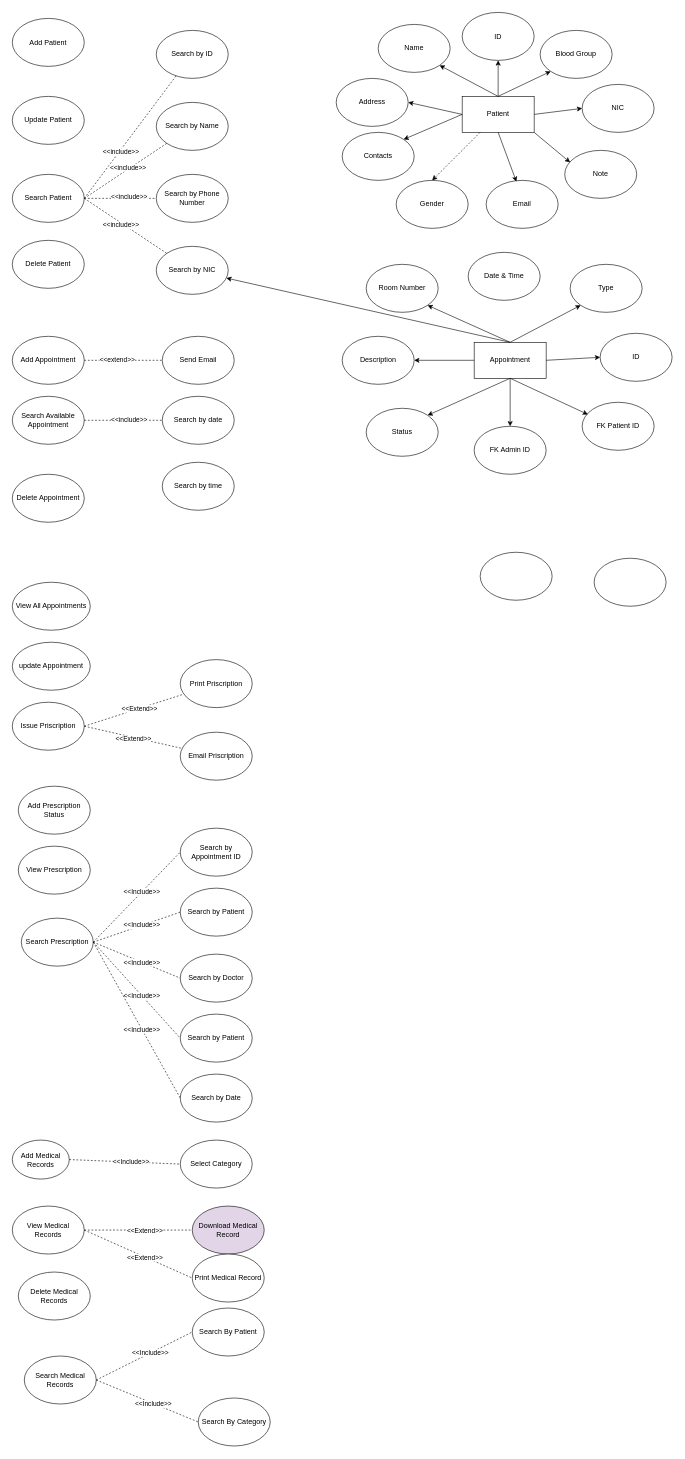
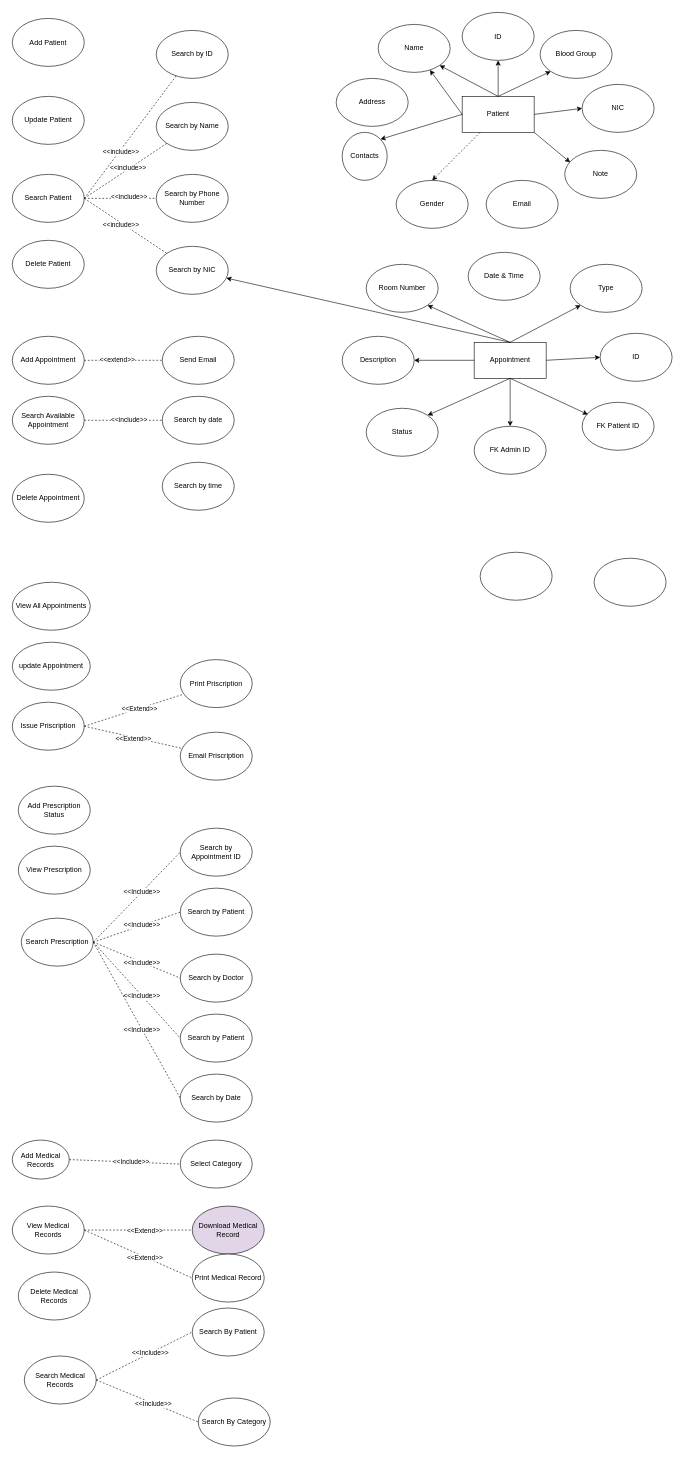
(436, 108) -> (446, 92)
(507, 155) -> none
(378, 156) -> (365, 156)
